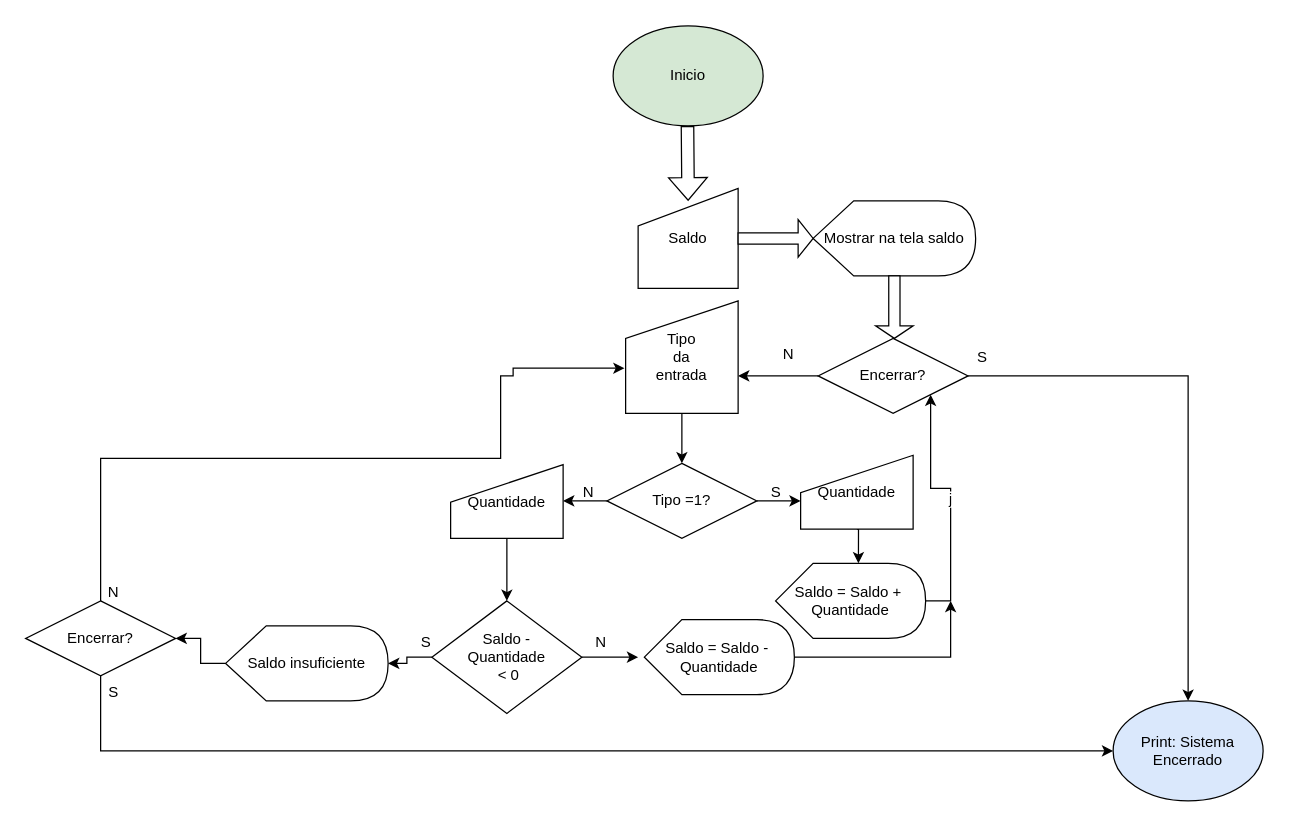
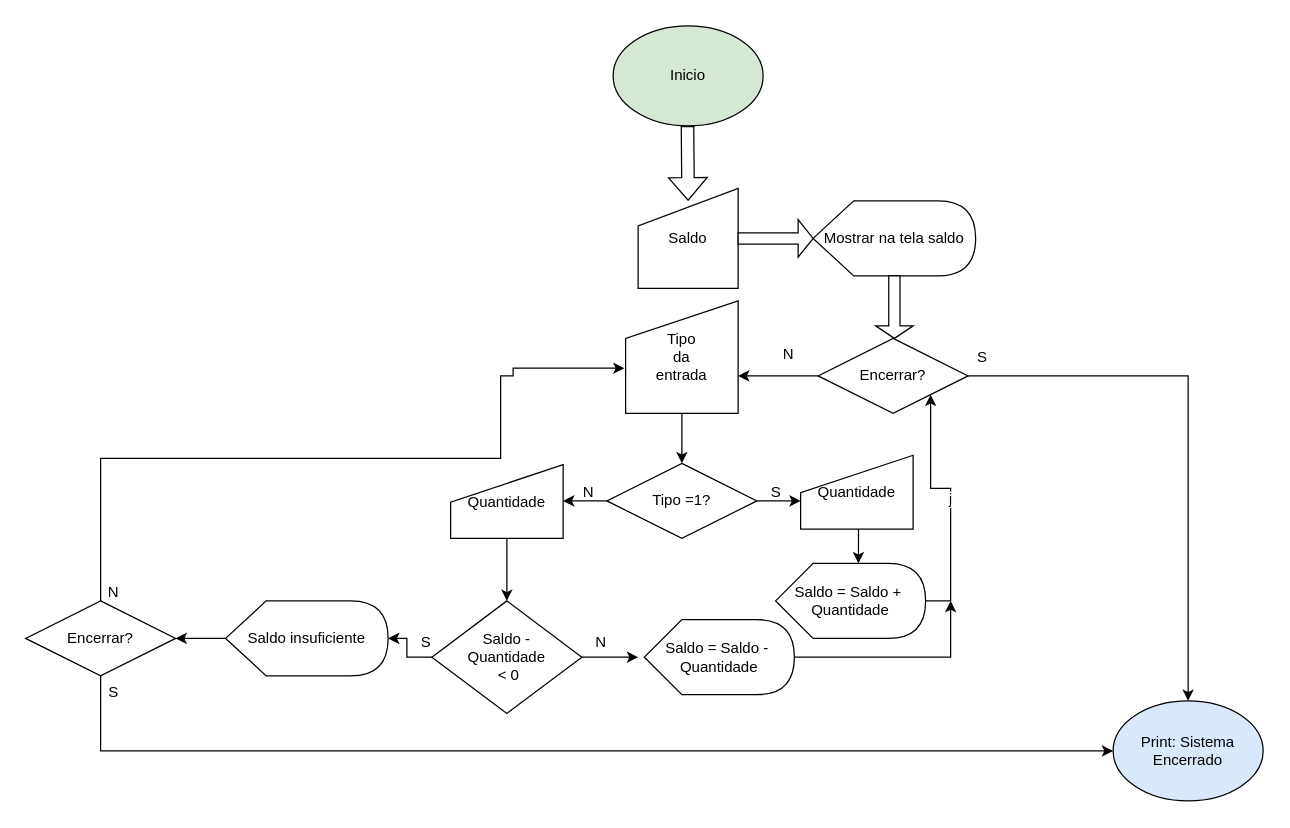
(307, 663) -> (307, 638)
